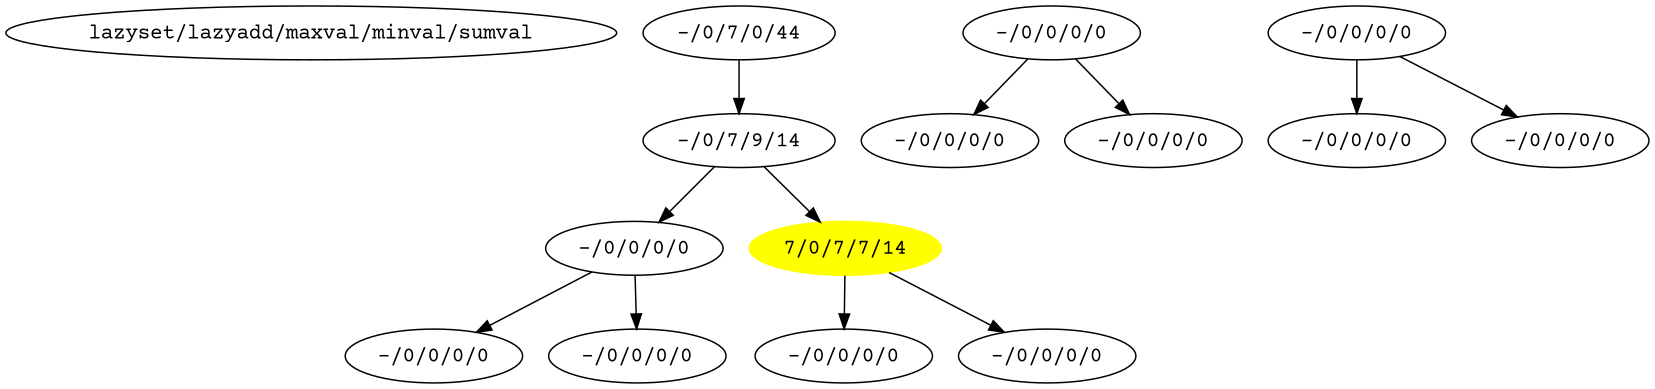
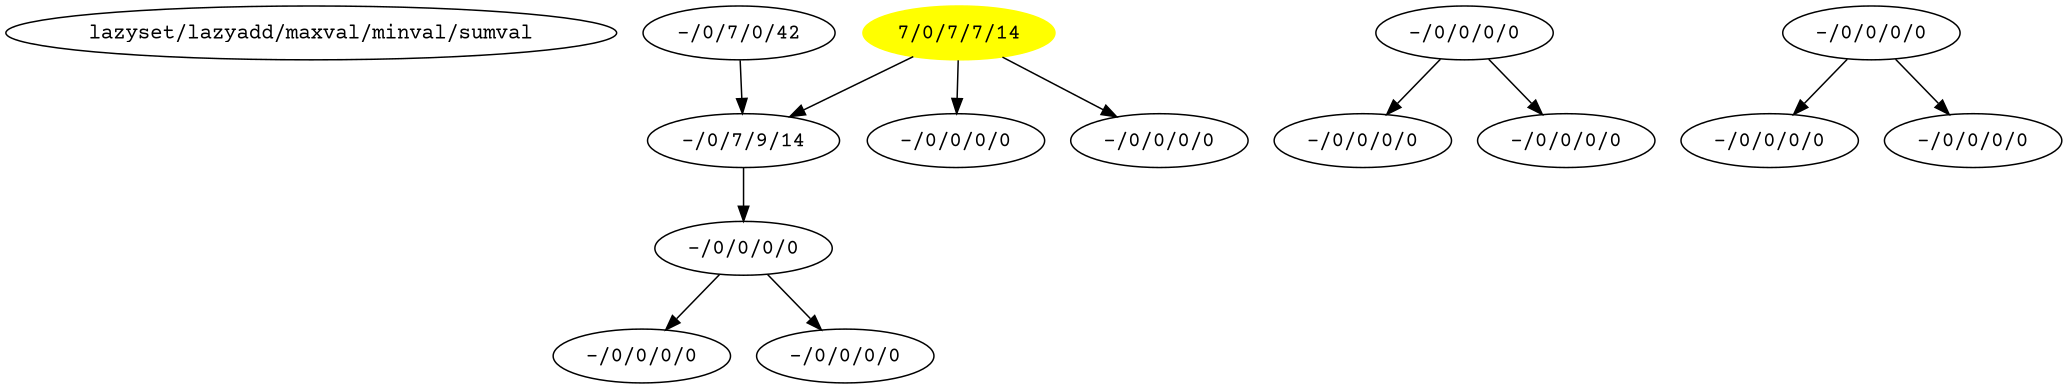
(739, 33) -> (739, 33)
(787, 189) -> (858, 83)
